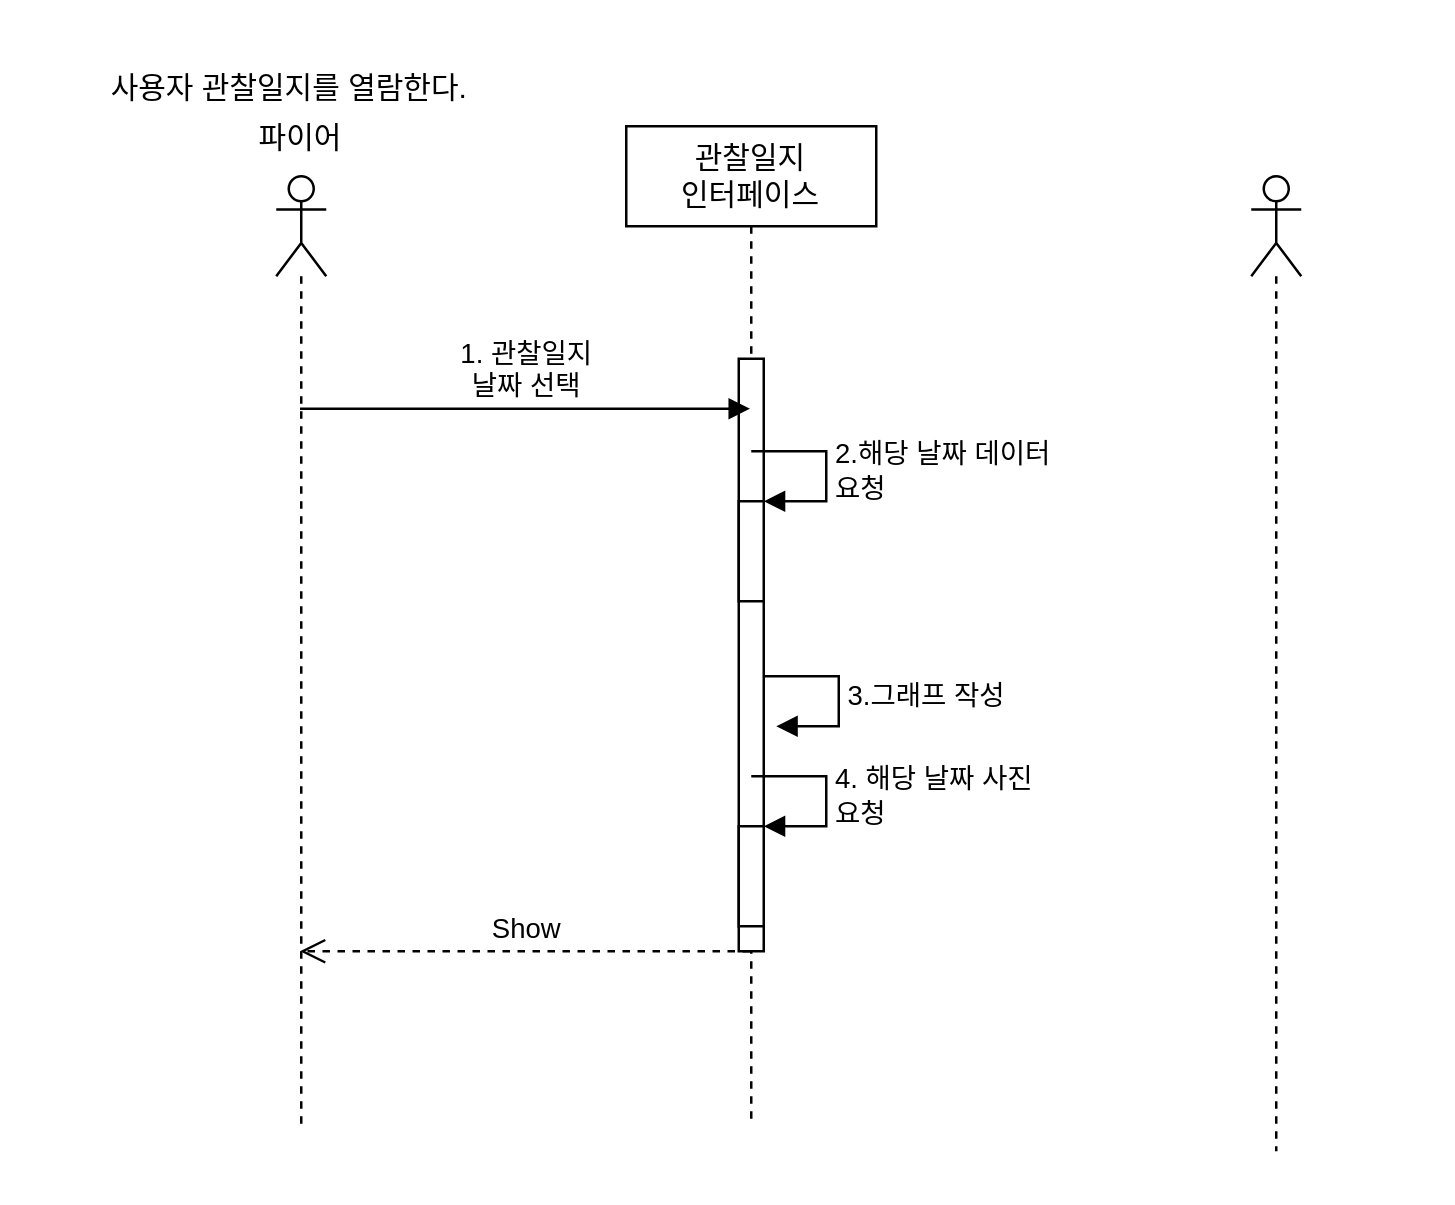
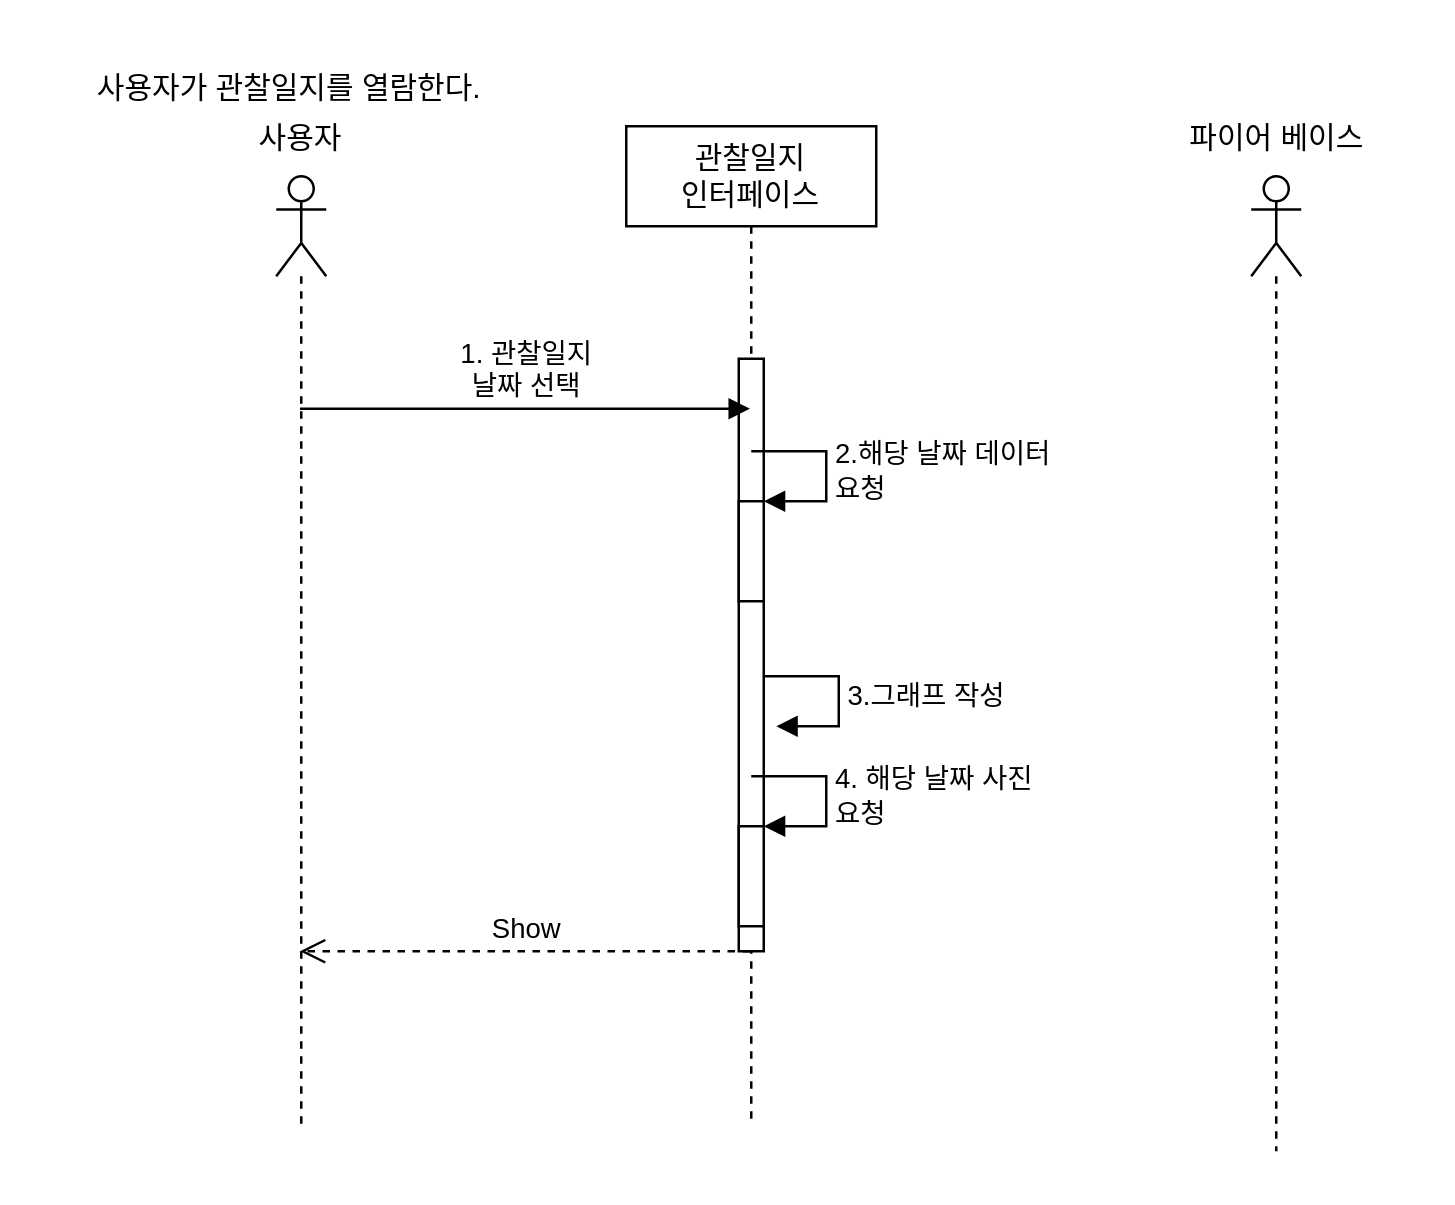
(290, 89) -> (290, 89)
(301, 139) -> (301, 139)
none -> (1276, 139)
